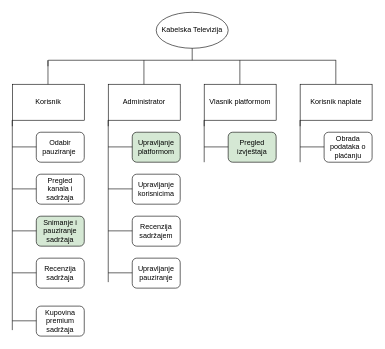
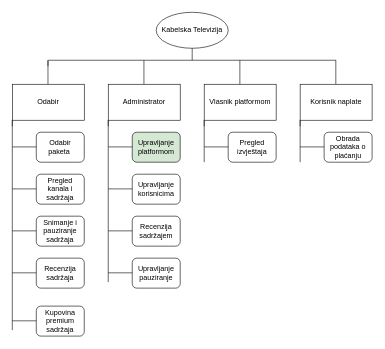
(48, 102) -> (48, 102)
(60, 147) -> (60, 147)
(252, 147) -> (252, 147)
(60, 231) -> (60, 231)
